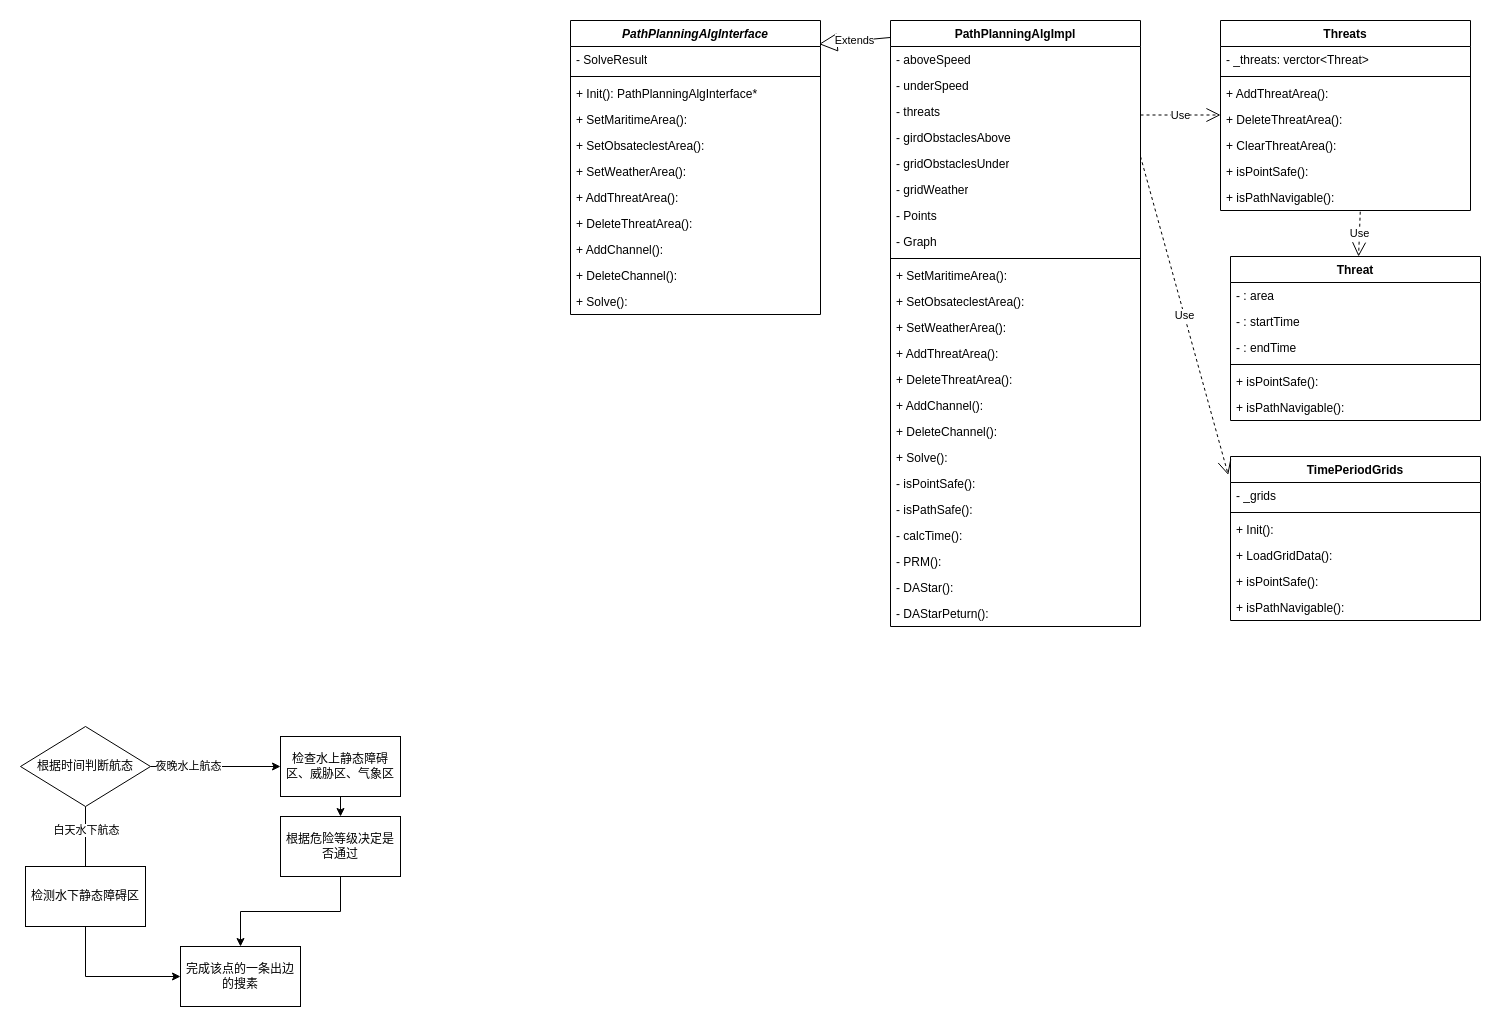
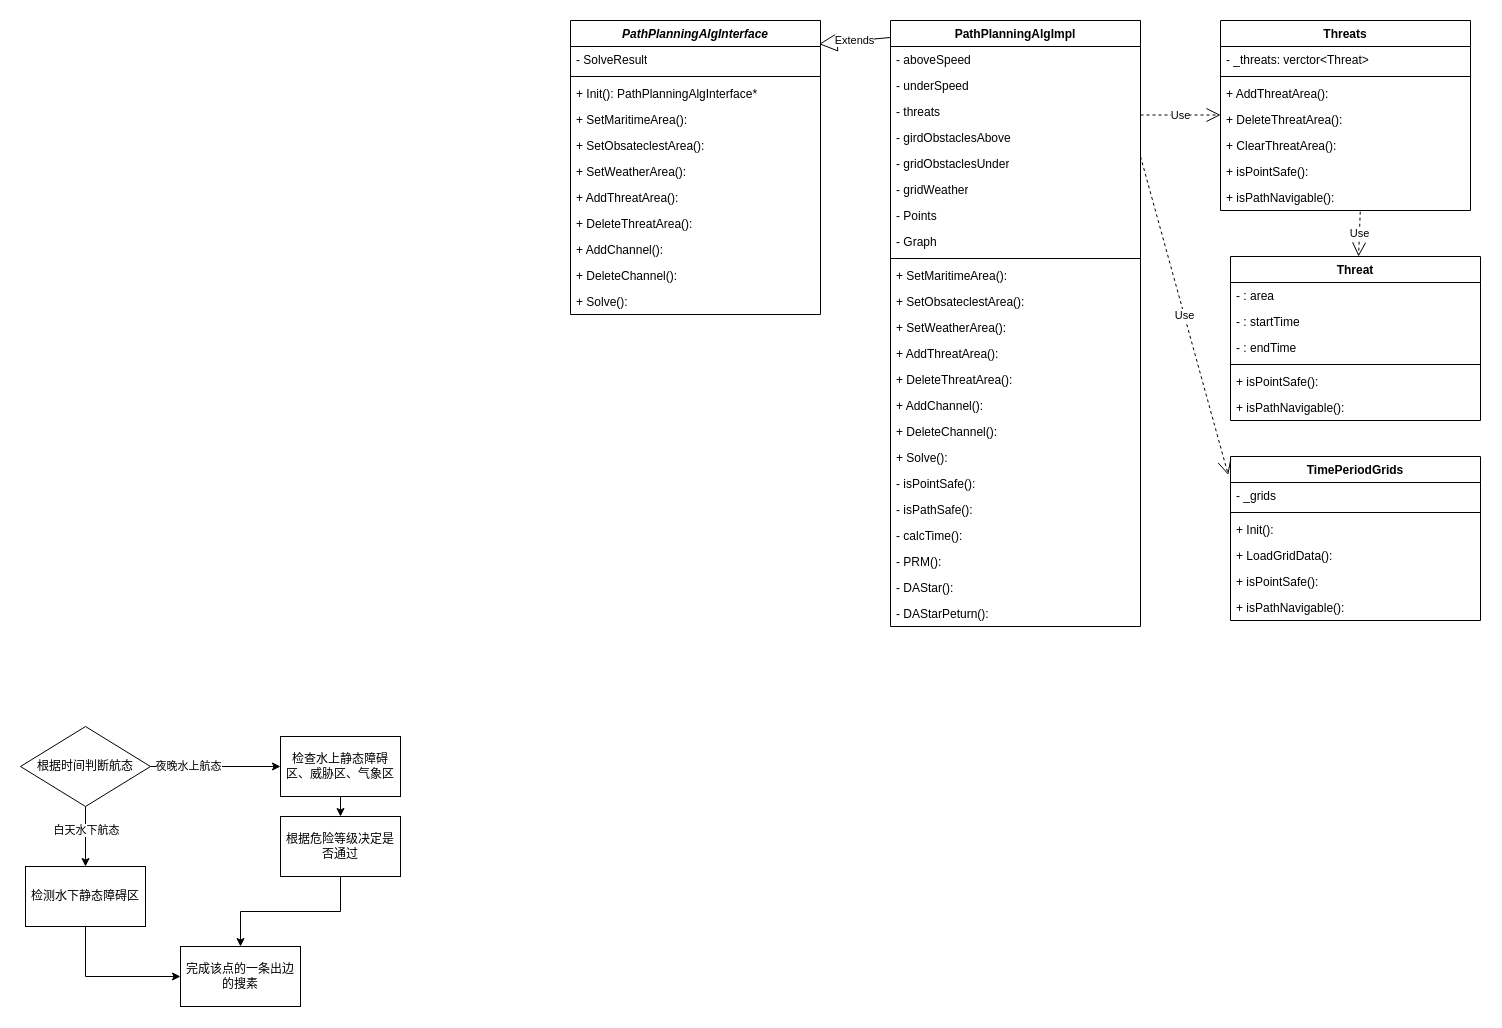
(86, 860) -> (86, 858)
